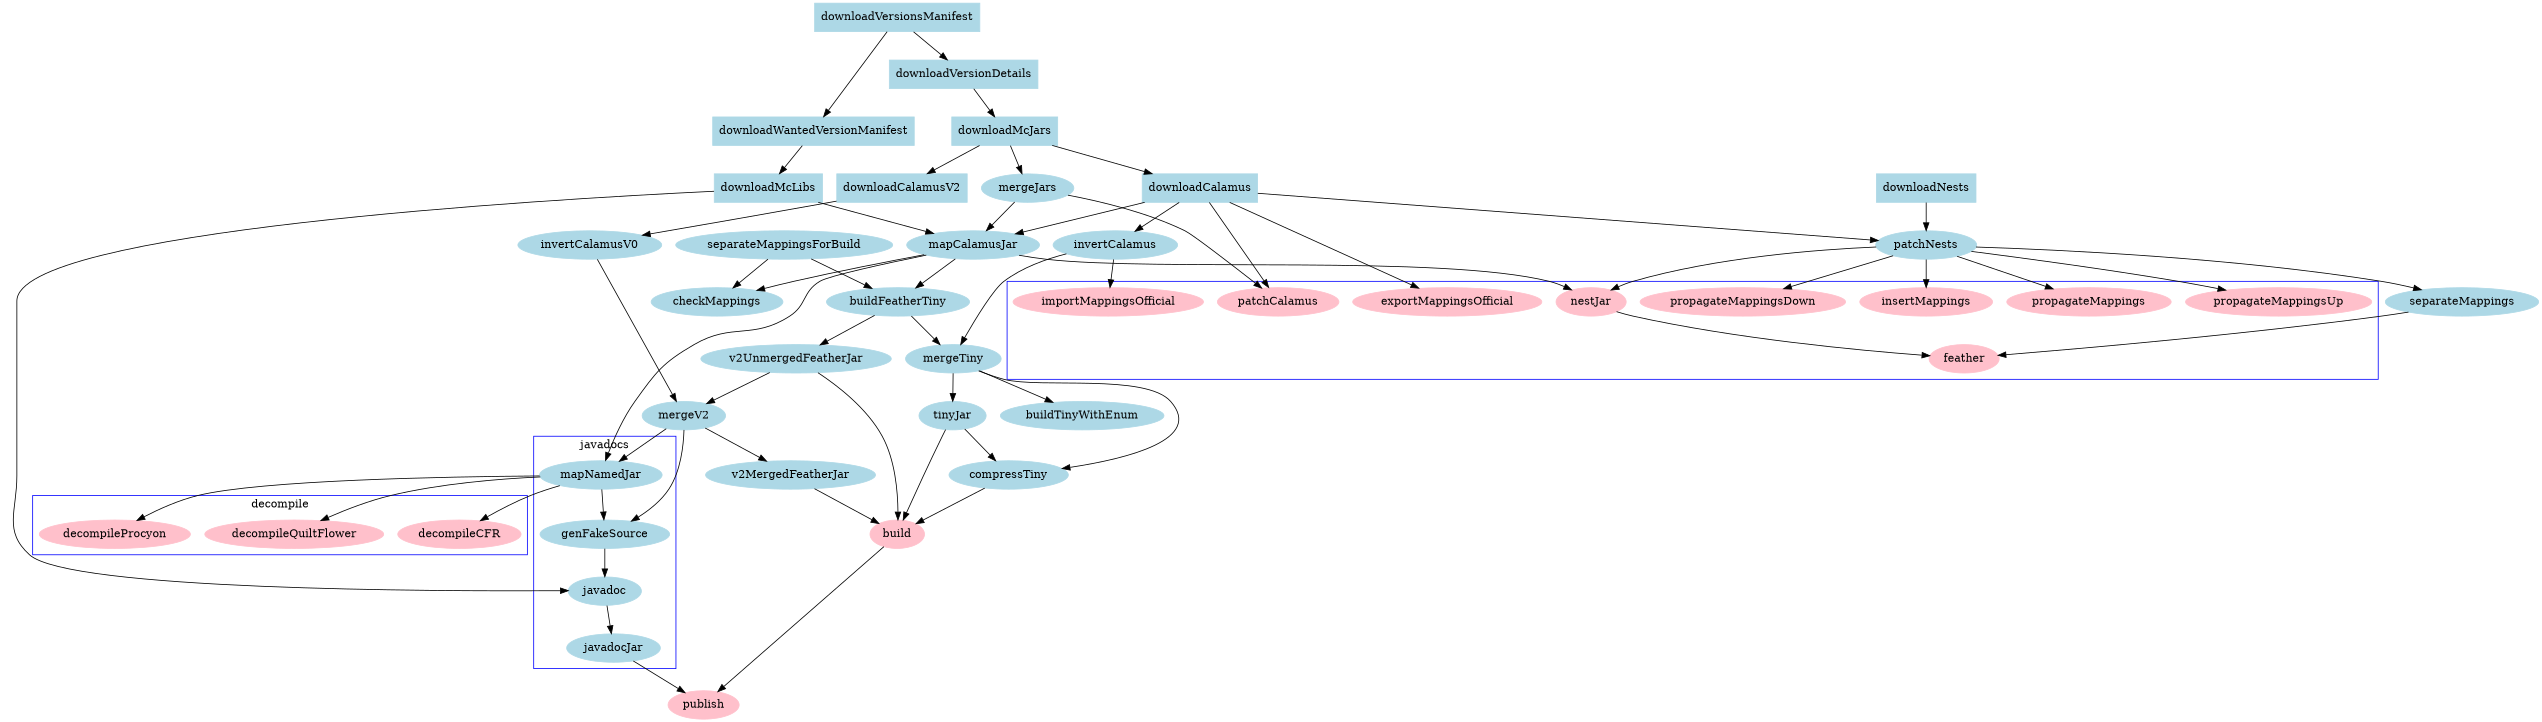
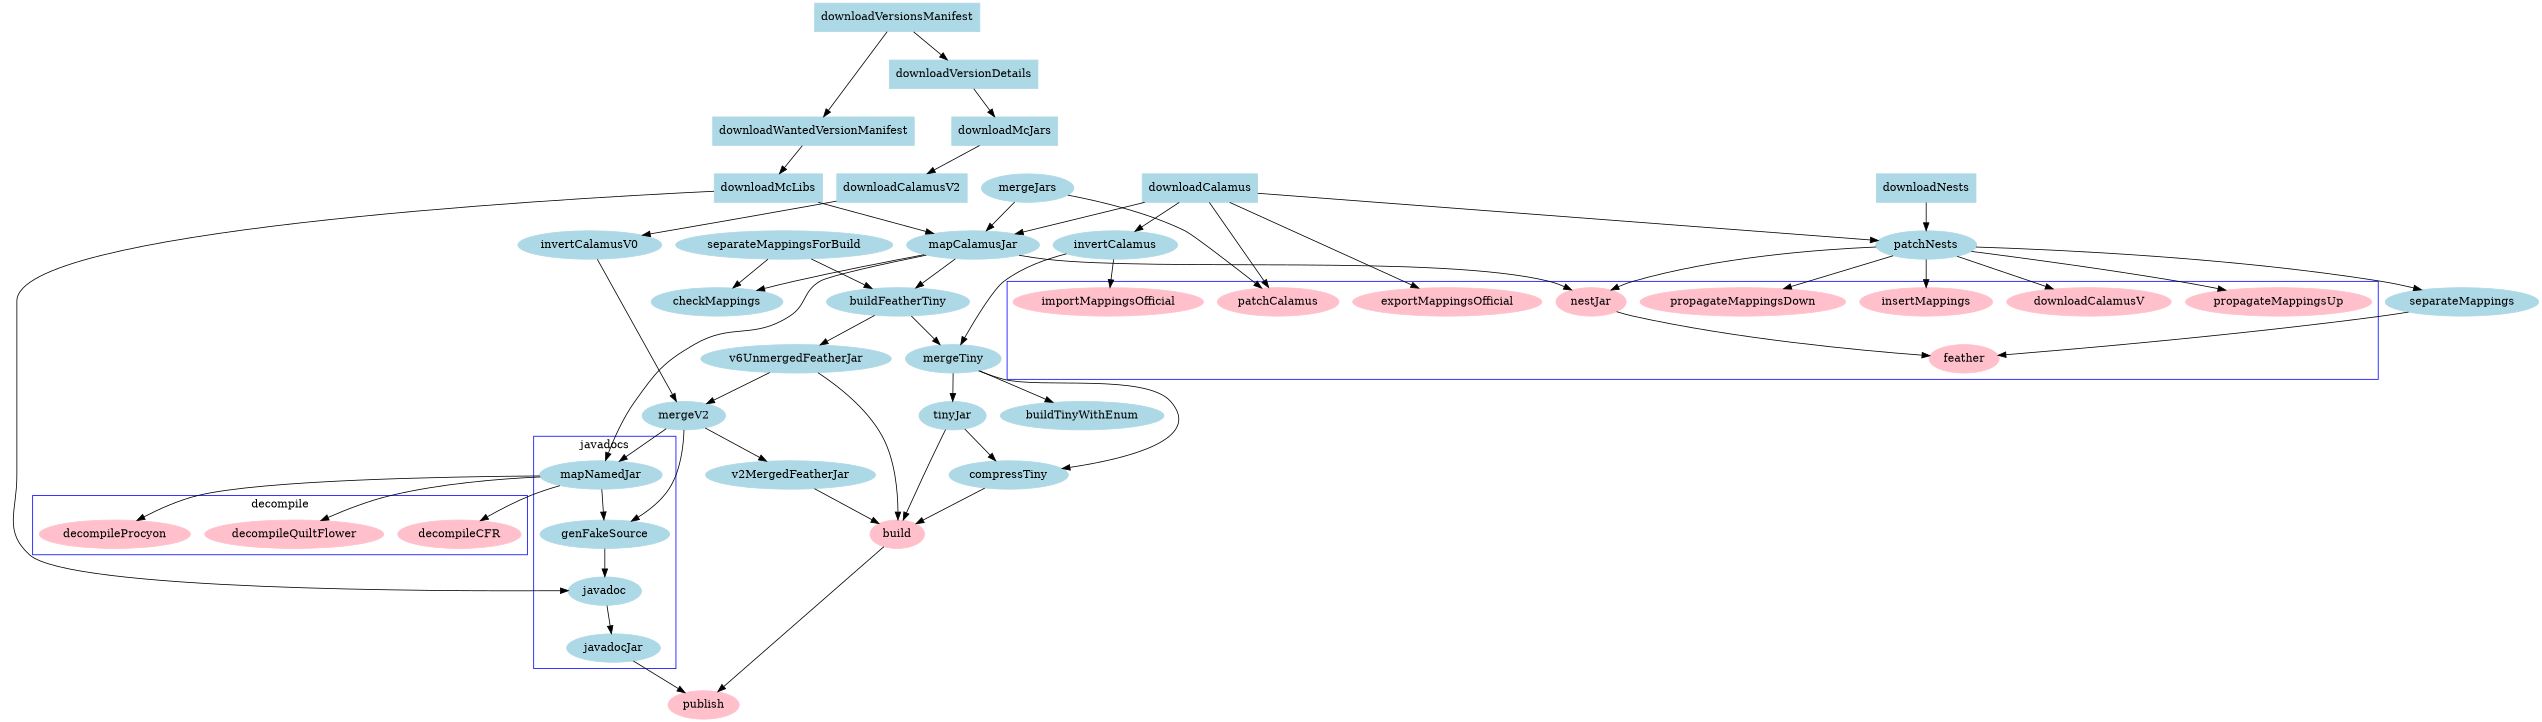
(1015, 156) -> none
(1098, 159) -> none
(2089, 302) -> (2089, 302)
(796, 359) -> (796, 359)
